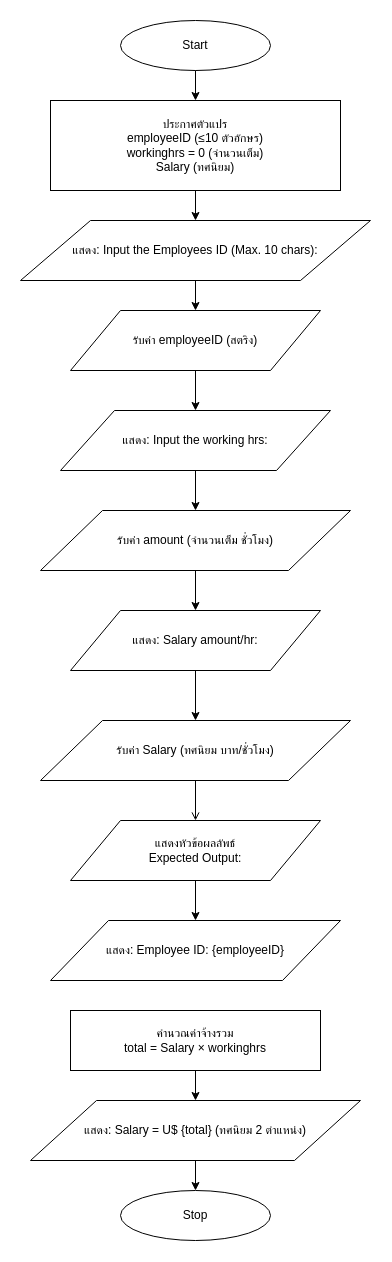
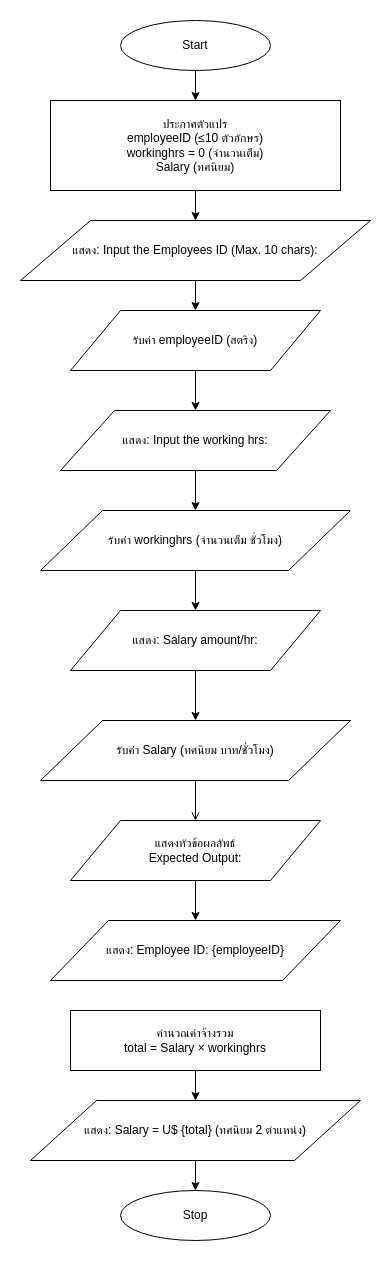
(196, 541) -> (196, 541)
